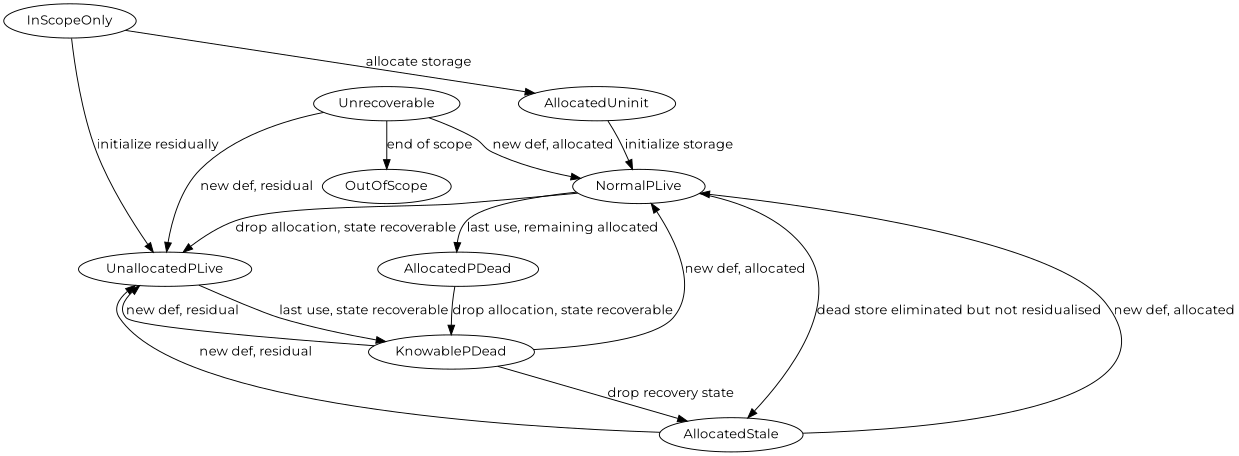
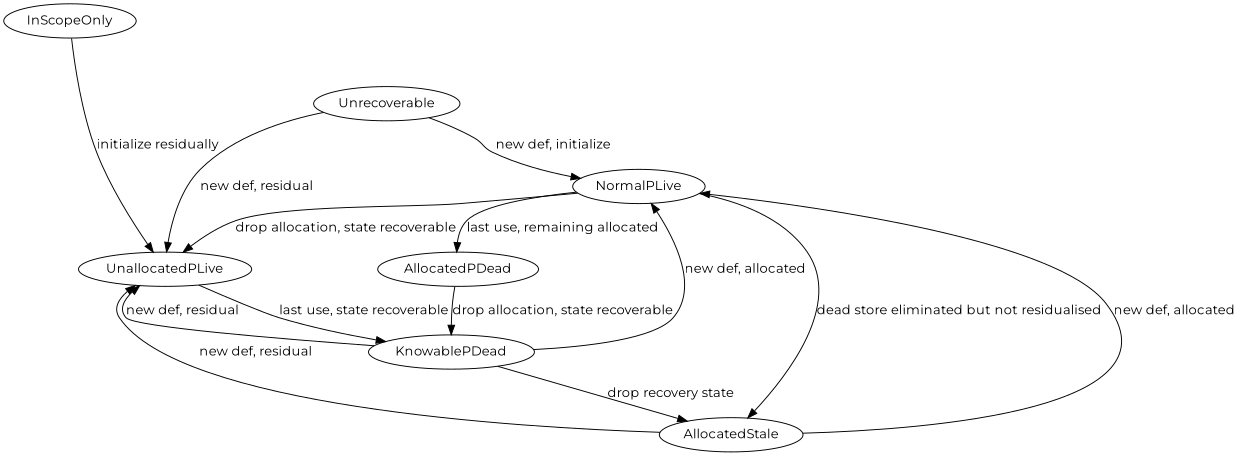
(597, 104) -> none
(553, 145) -> (553, 145)
(387, 186) -> none
